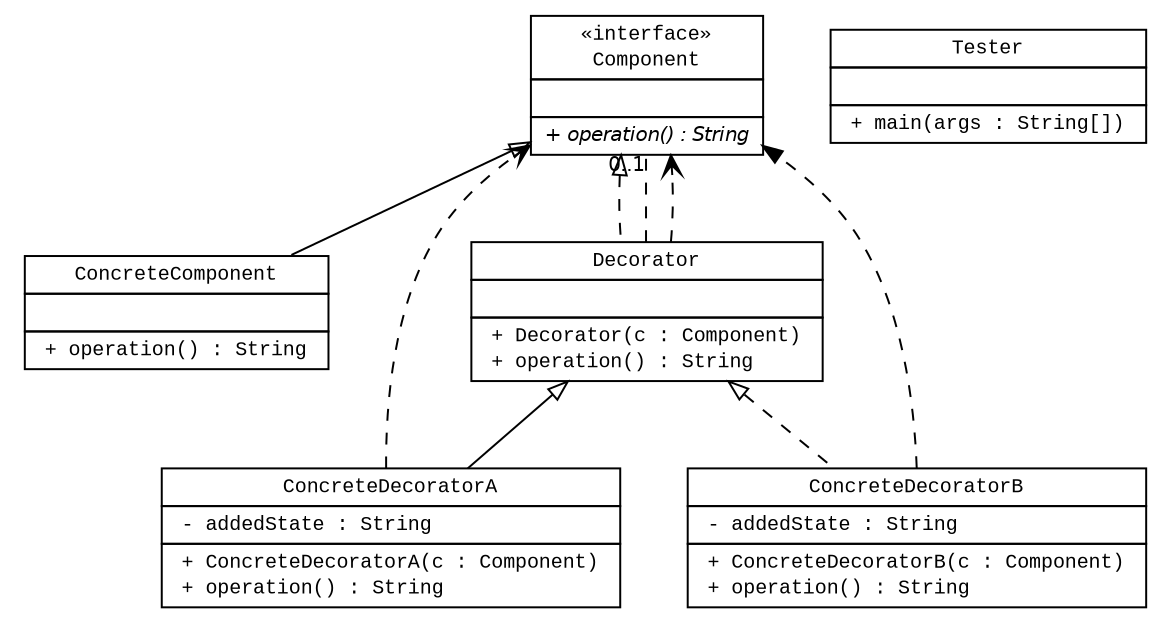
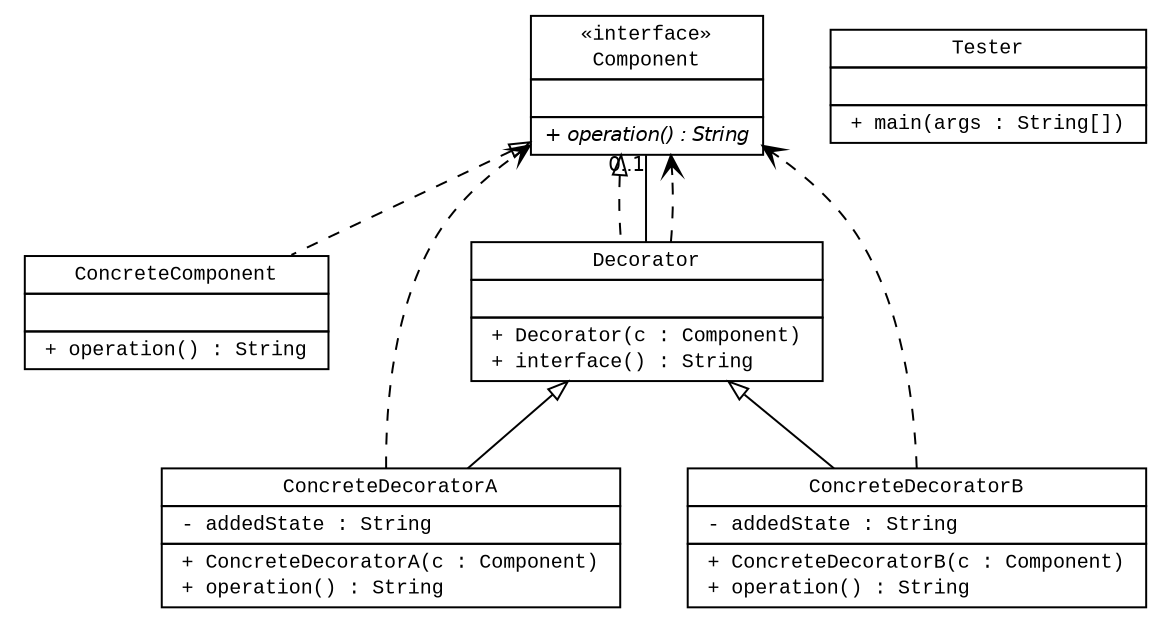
(646, 199) -> (646, 199)
(401, 203) -> (401, 203)
(886, 294) -> (886, 294)
(623, 361) -> (623, 361)
(789, 432) -> (789, 432)
